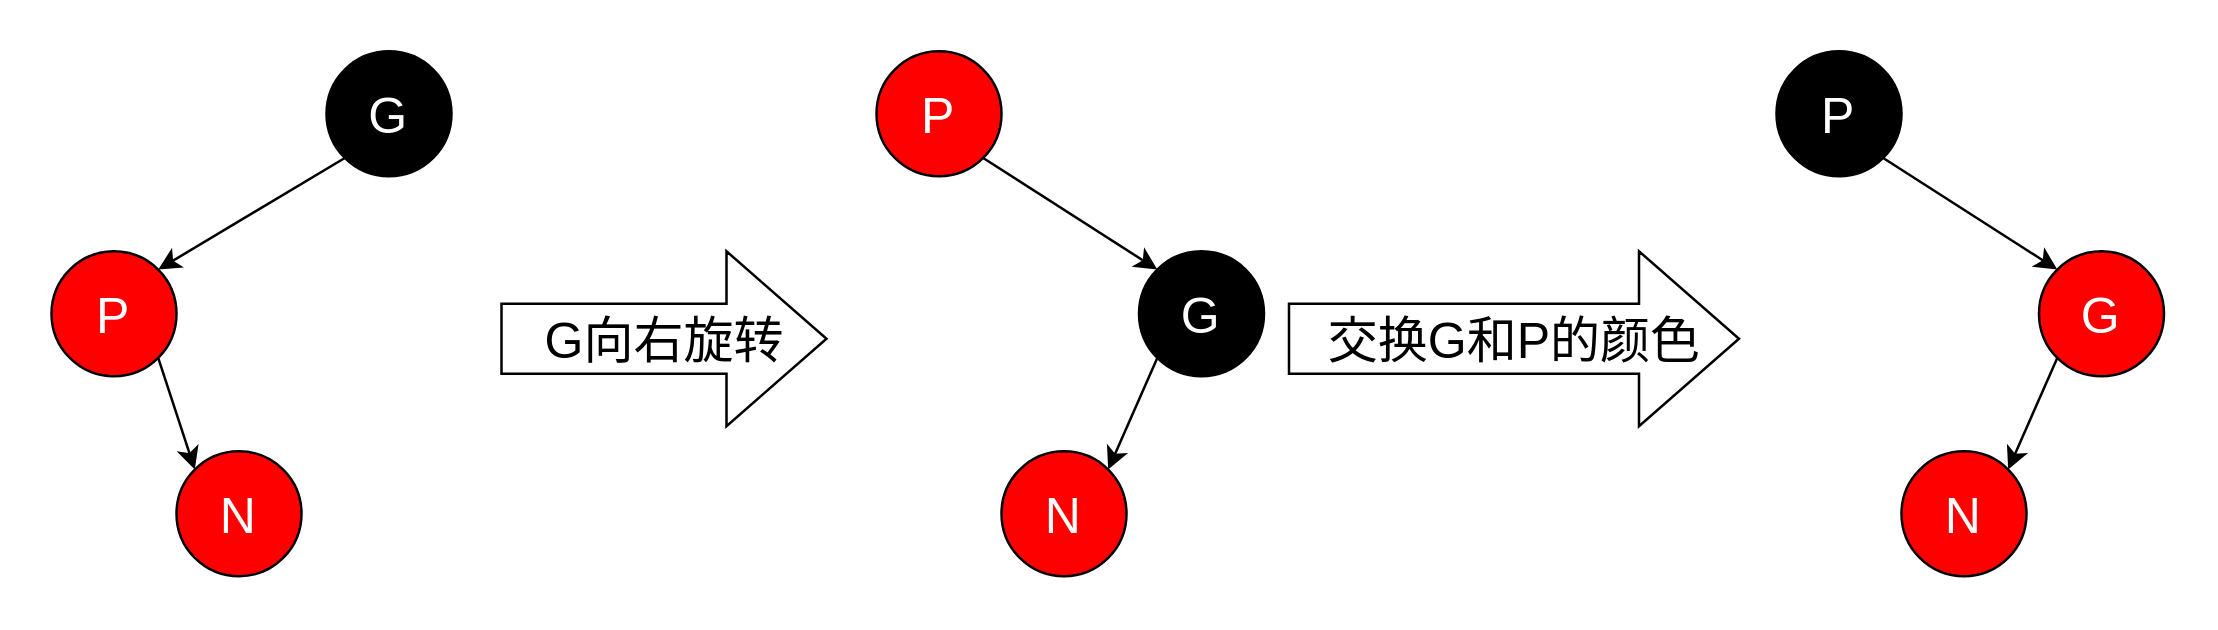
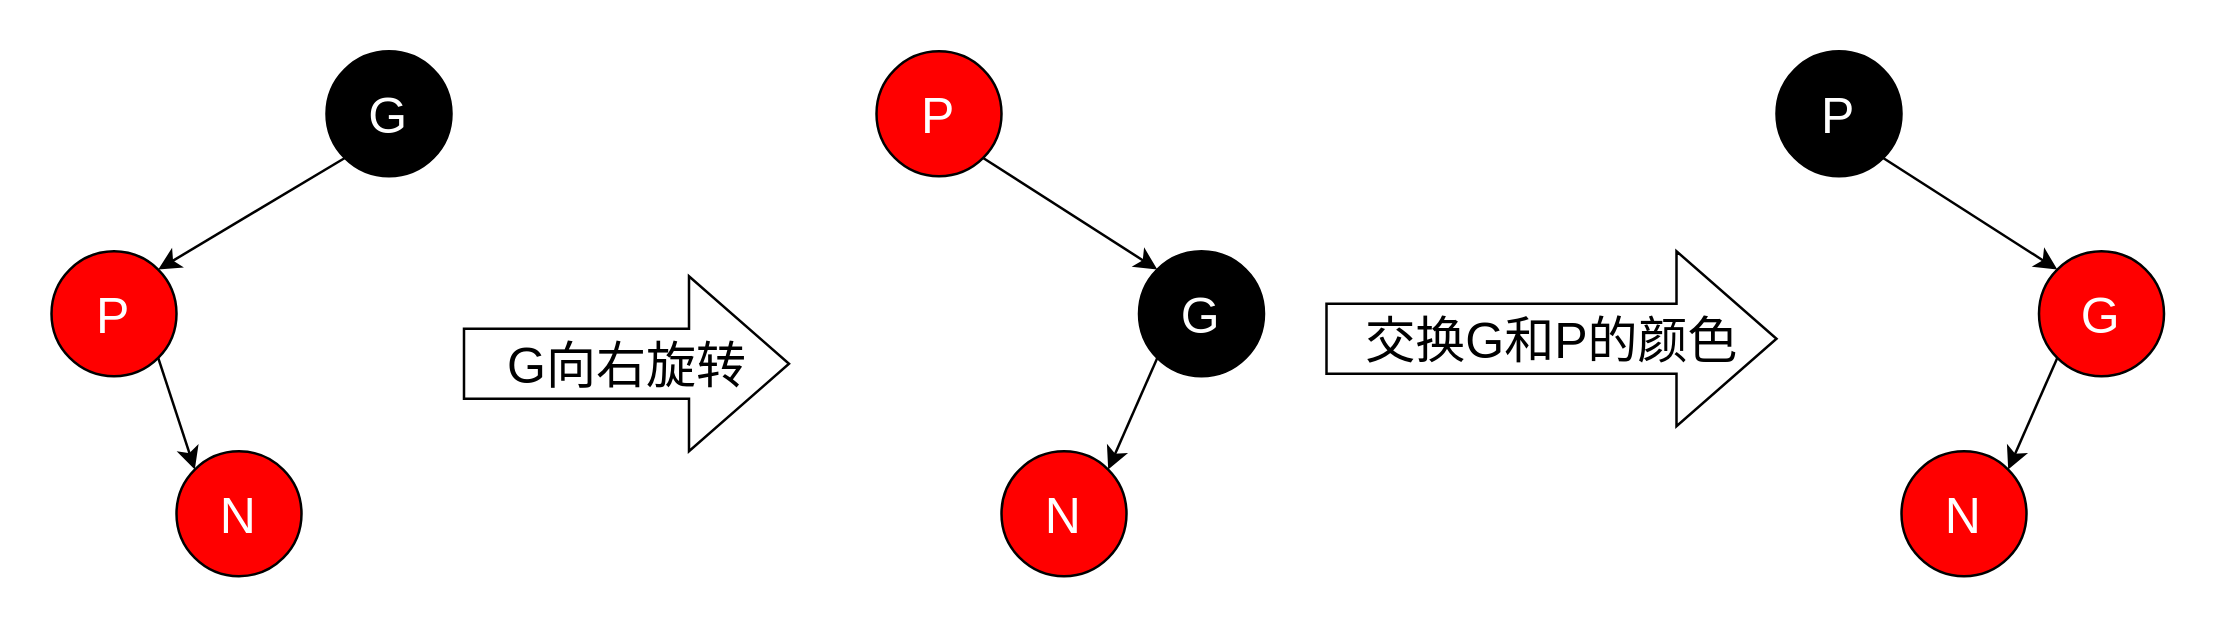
(664, 339) -> (626, 364)
(1514, 339) -> (1551, 339)
